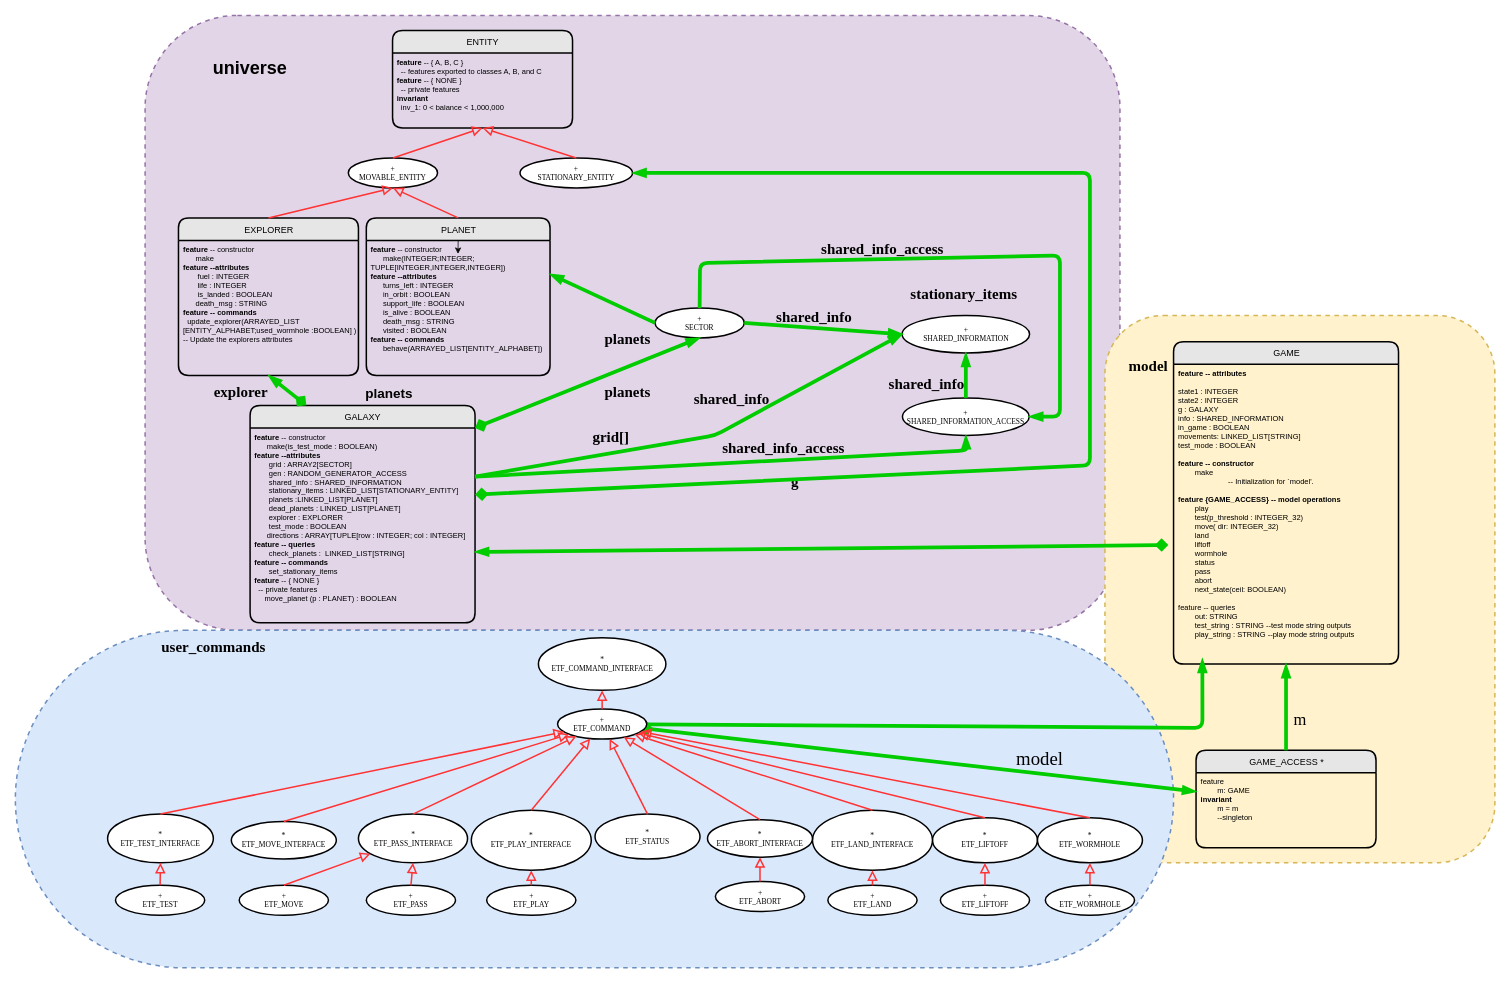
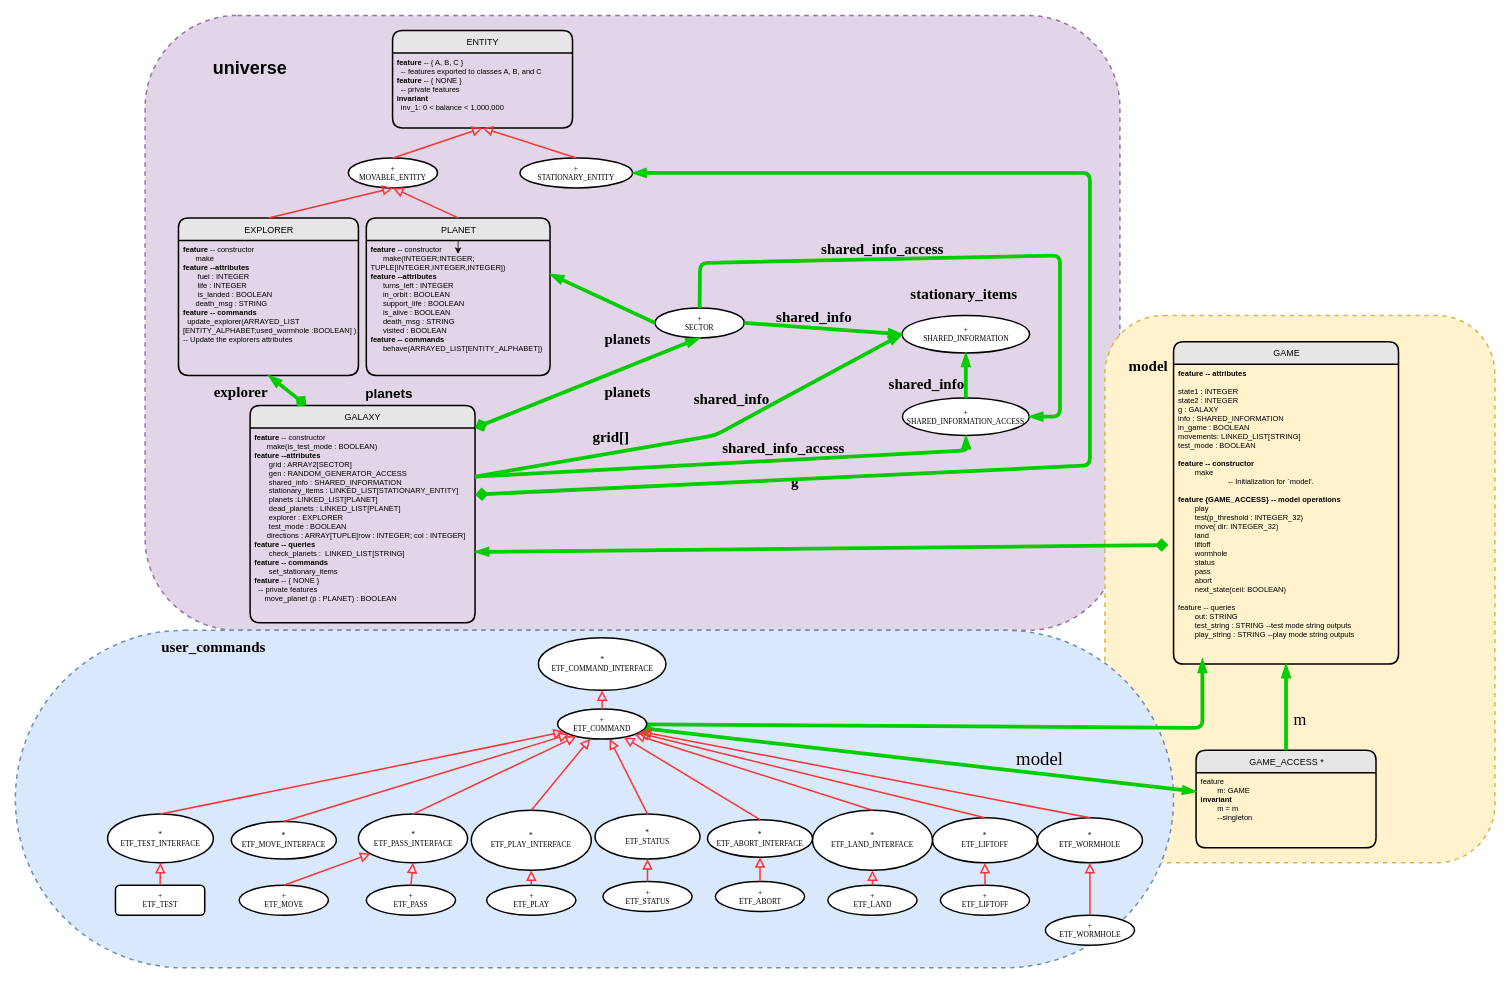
none -> (648, 875)
none -> (648, 897)
(160, 900) -> (160, 900)
(1090, 900) -> (1090, 930)
